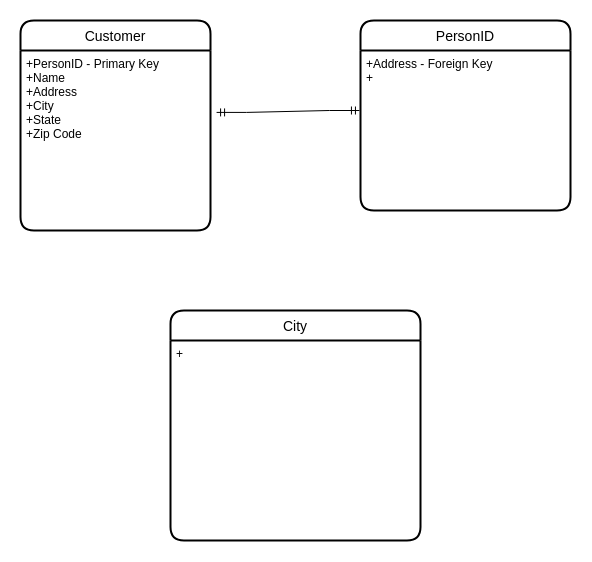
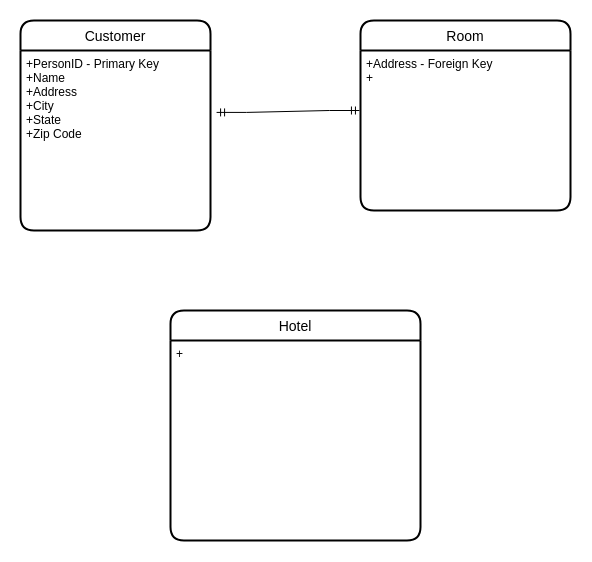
(465, 36) -> (465, 36)
(295, 326) -> (295, 326)
